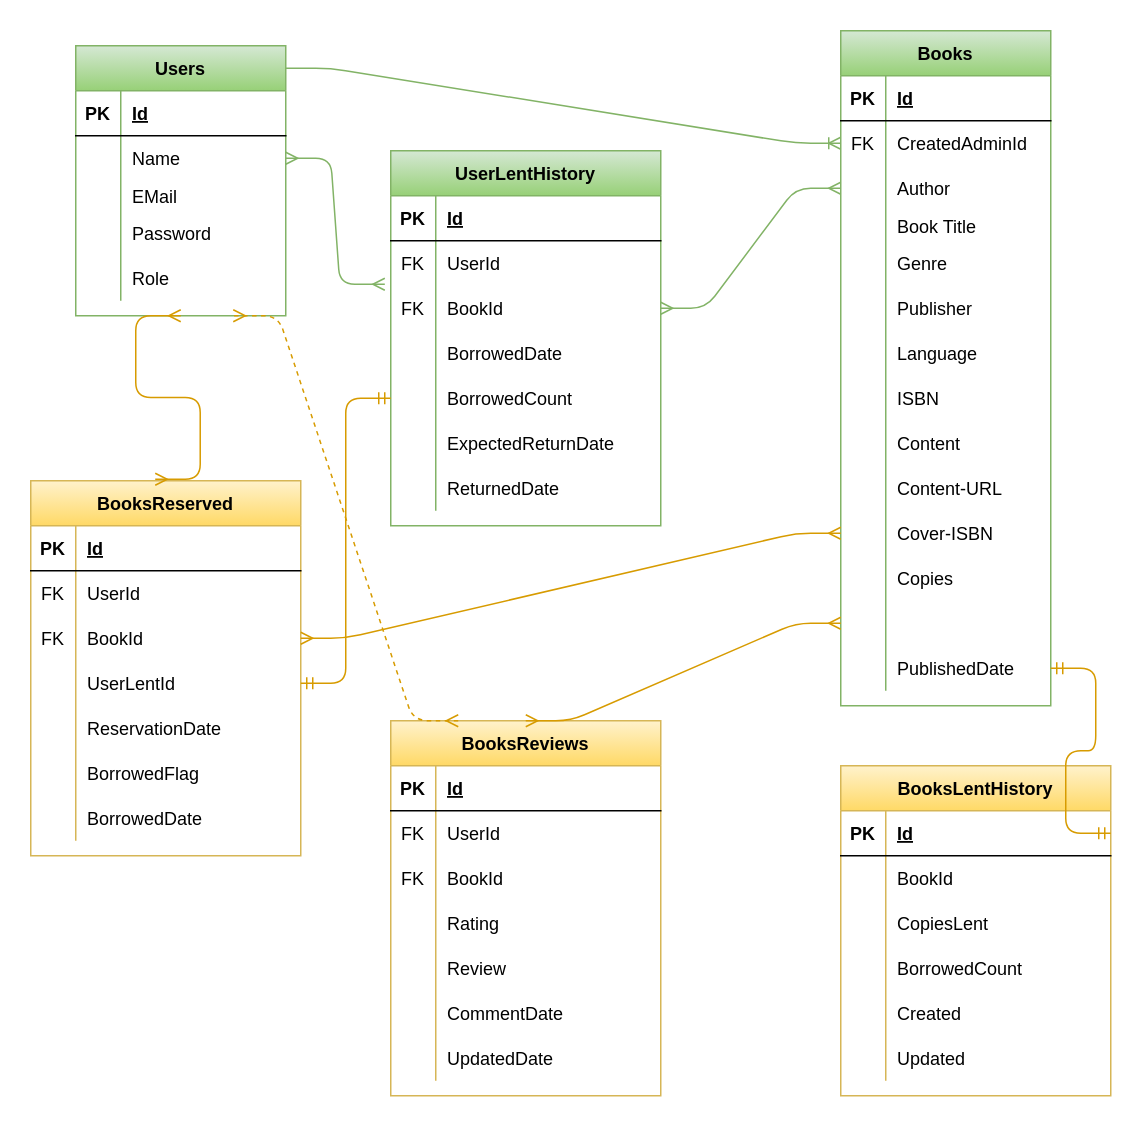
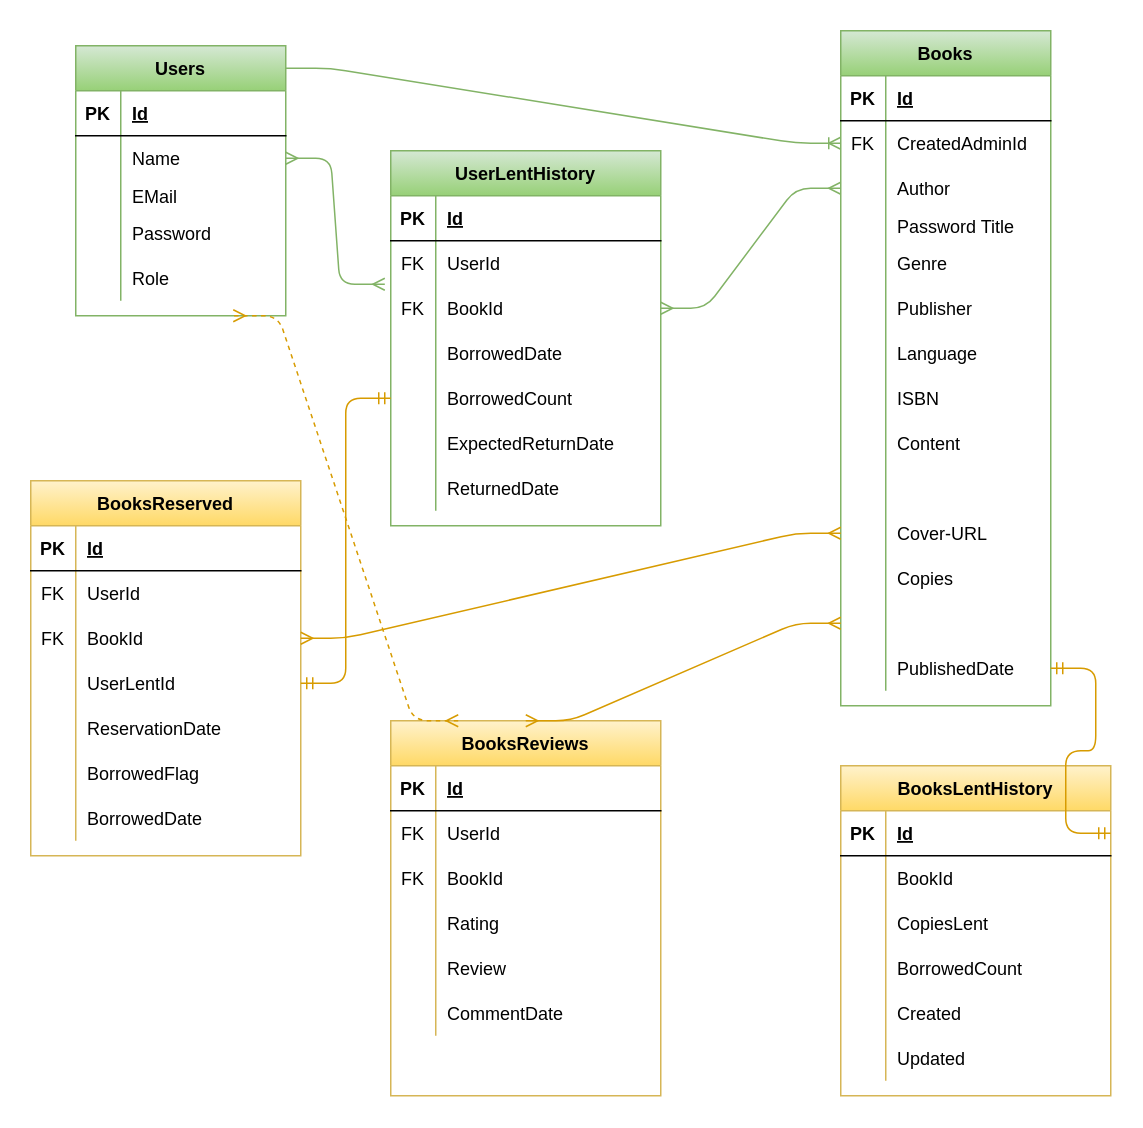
(940, 227) -> (961, 227)
(188, 398) -> none
(968, 488) -> none
(947, 534) -> (942, 534)
(548, 1058) -> none
